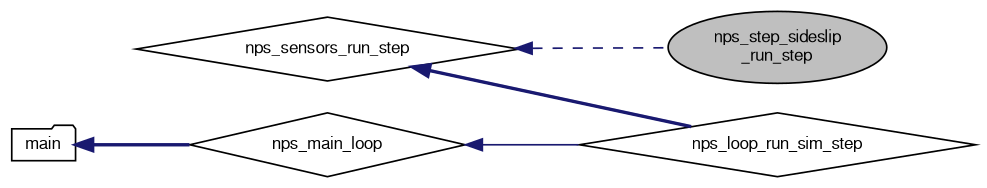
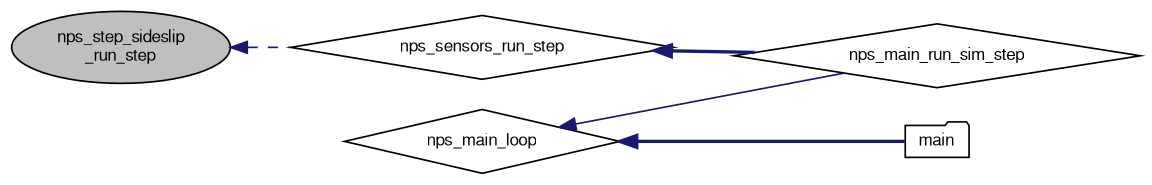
(600, 48) -> (269, 47)
(141, 145) -> (771, 141)
(777, 145) -> (937, 56)
